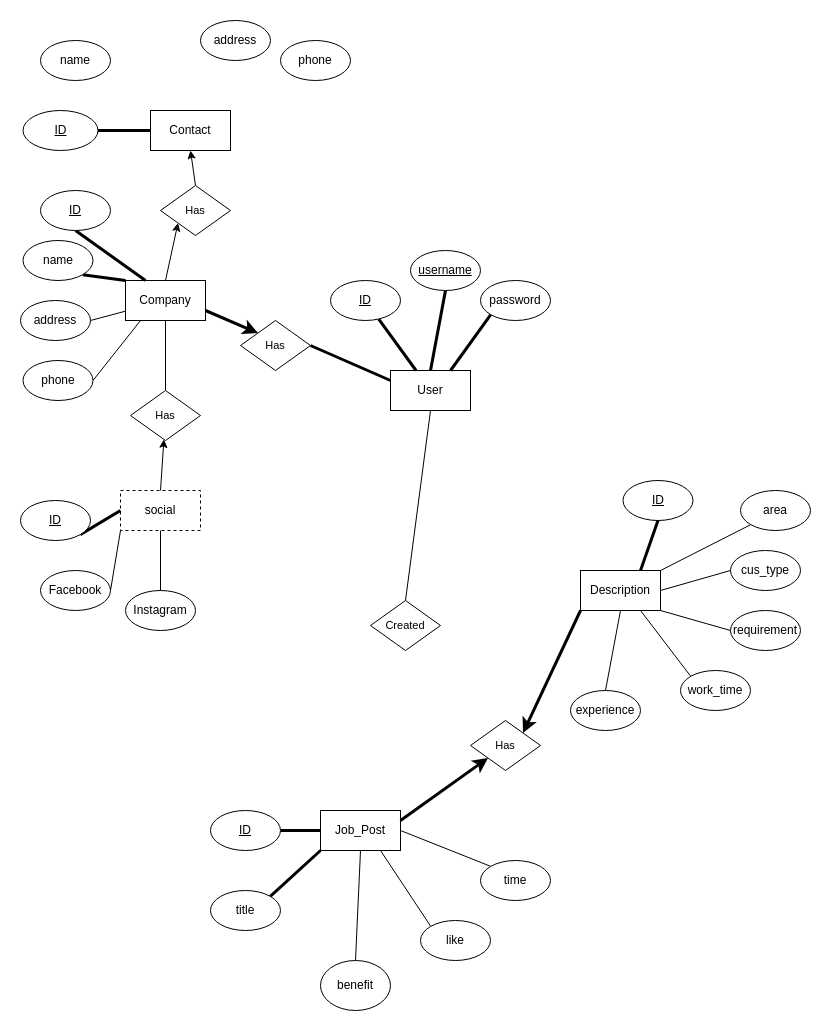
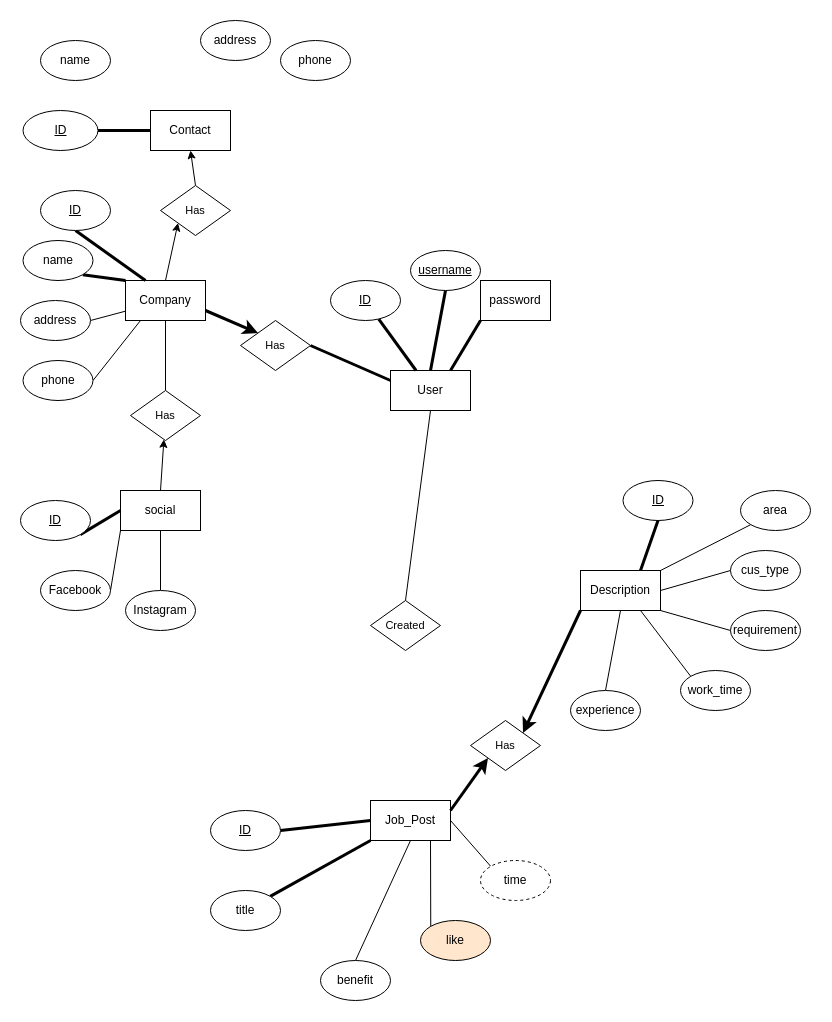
(516, 301) -> (516, 301)
(161, 511) -> (161, 511)
(361, 831) -> (411, 821)
(516, 881) -> (516, 881)
(456, 941) -> (456, 941)
(356, 986) -> (356, 981)
